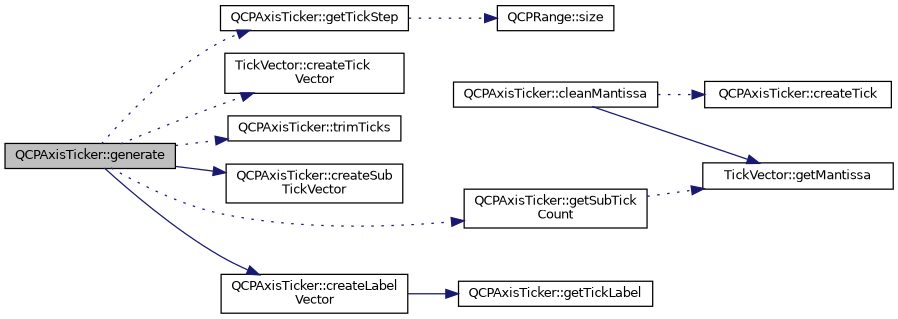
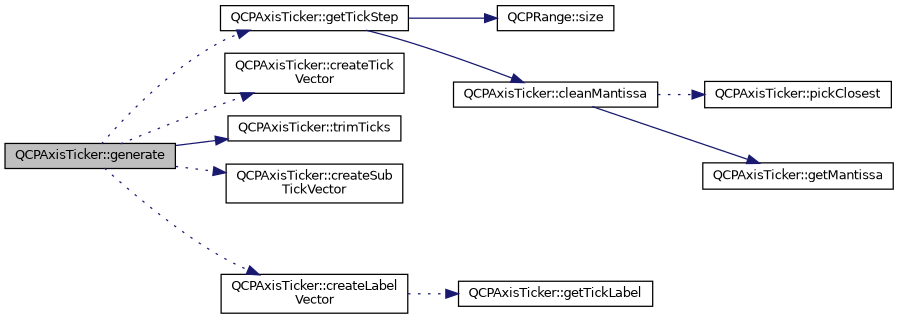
(446, 18) -> (446, 18)
none -> (440, 52)
(314, 73) -> (314, 73)
(798, 95) -> (798, 95)
(195, 143) -> (195, 143)
(194, 169) -> (194, 169)
(798, 176) -> (798, 176)
(556, 209) -> none
(173, 224) -> (173, 224)
(427, 294) -> (427, 294)
